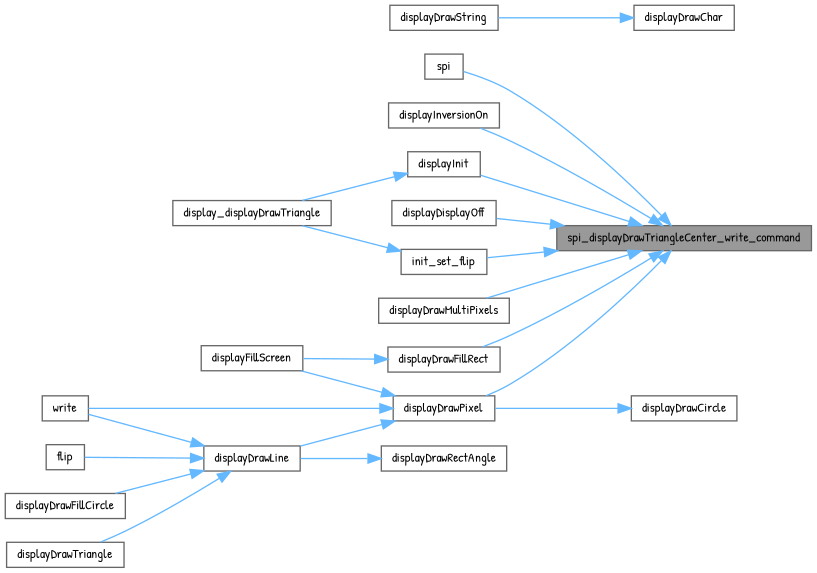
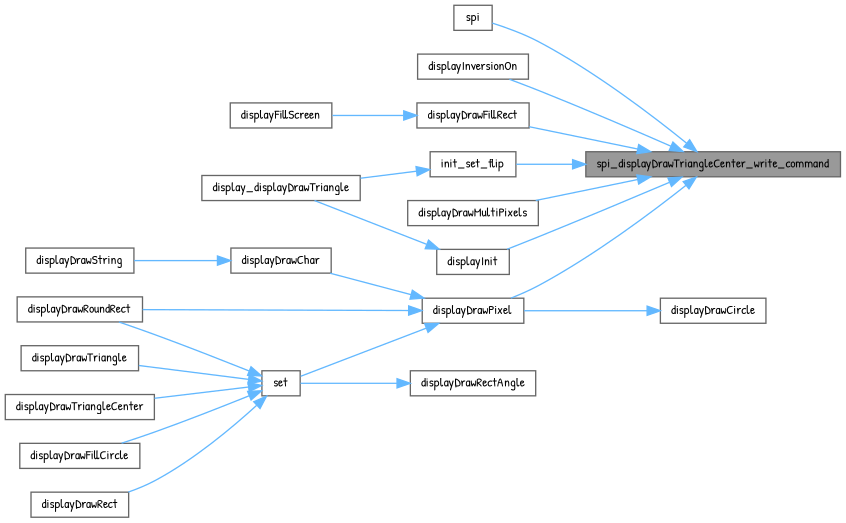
(444, 213) -> none
(342, 382) -> (371, 284)
(65, 408) -> (80, 309)
(65, 457) -> (80, 407)
(252, 459) -> (281, 383)
none -> (80, 505)
